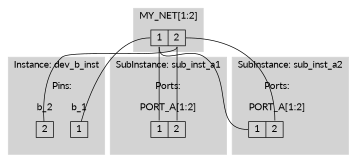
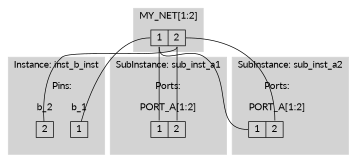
(56, 65) -> (56, 65)
